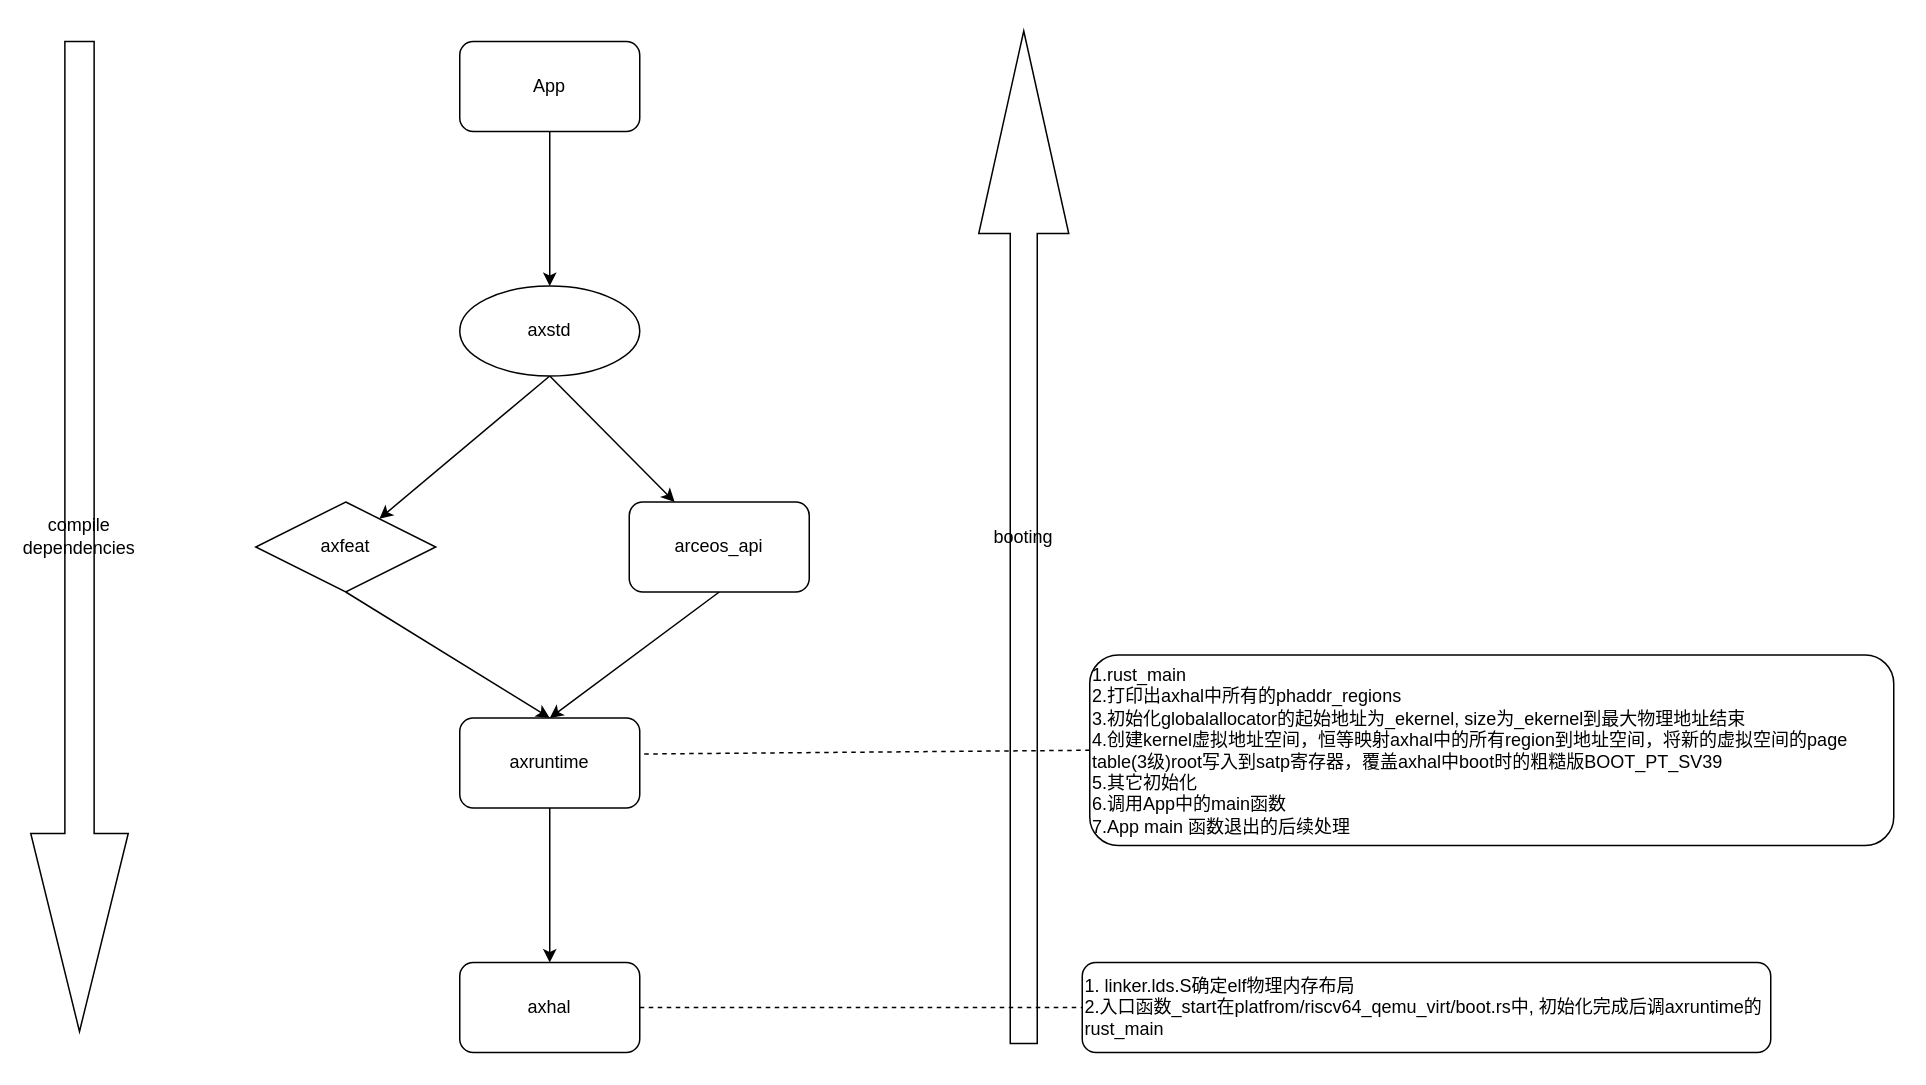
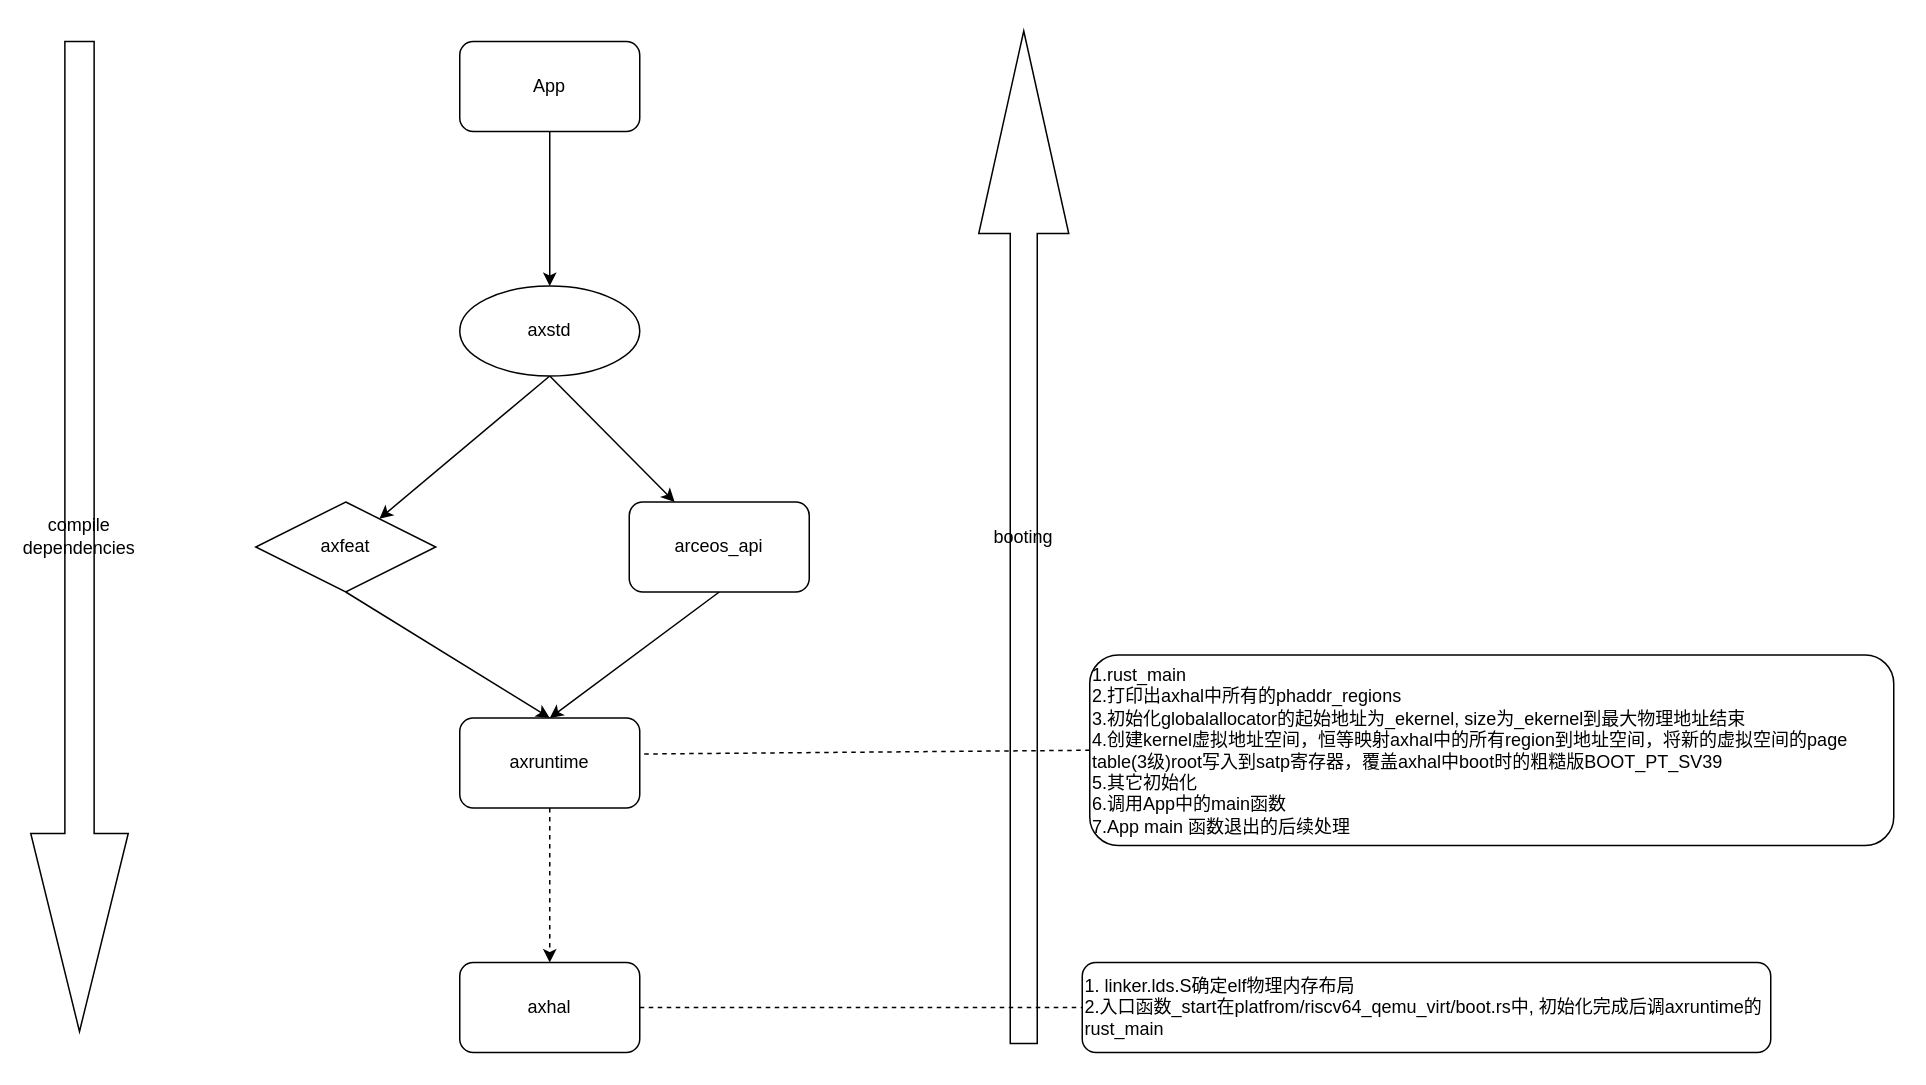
(550, 881) -> (550, 881)
